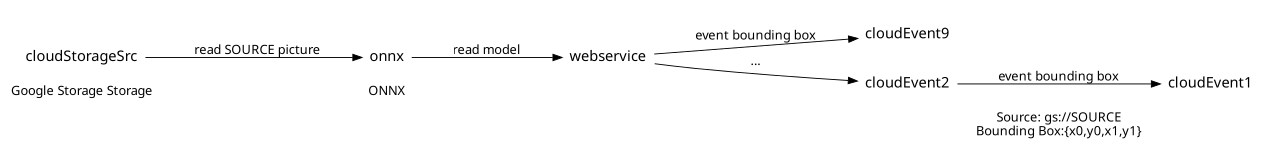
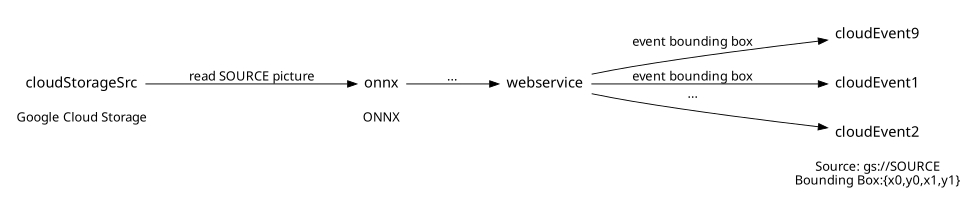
(487, 51) -> (453, 77)
(1054, 84) -> (705, 84)
(82, 92) -> (82, 118)
